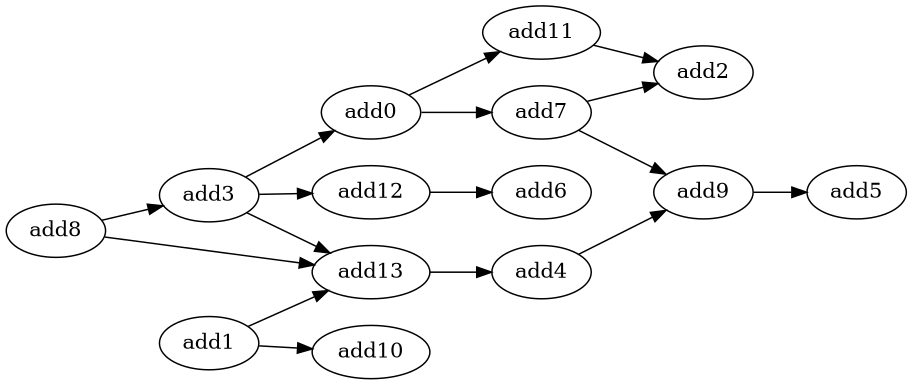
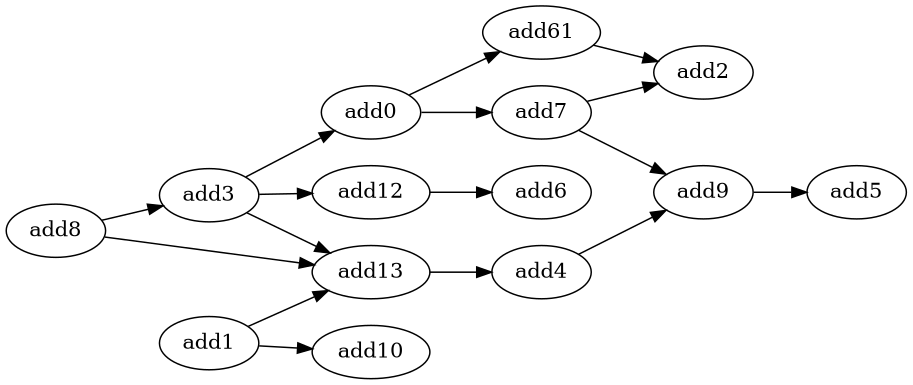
(542, 33) -> (542, 33)
